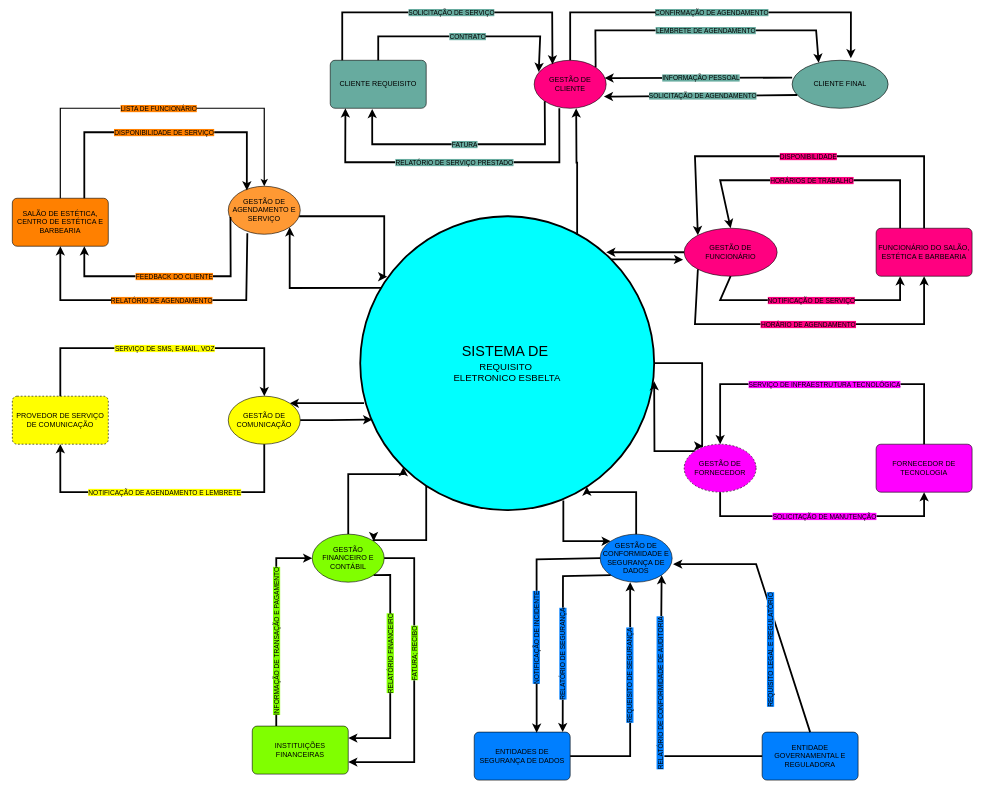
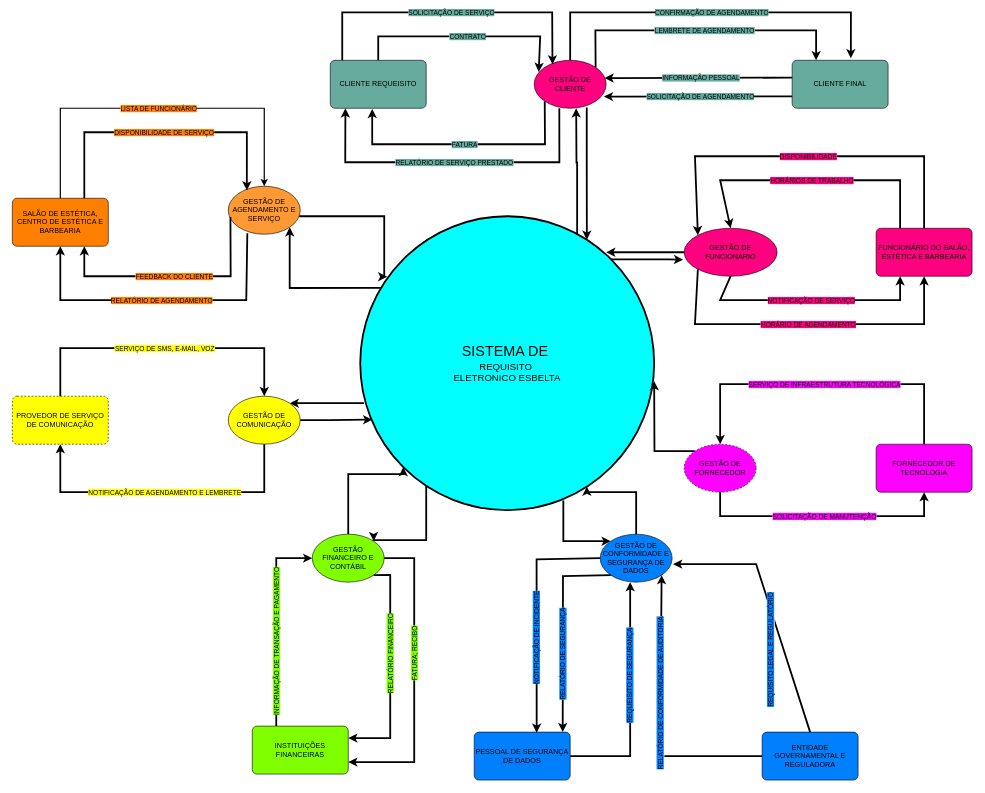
(840, 84) -> (840, 84)
none -> (587, 170)
(702, 382) -> none
(522, 756) -> (522, 756)
